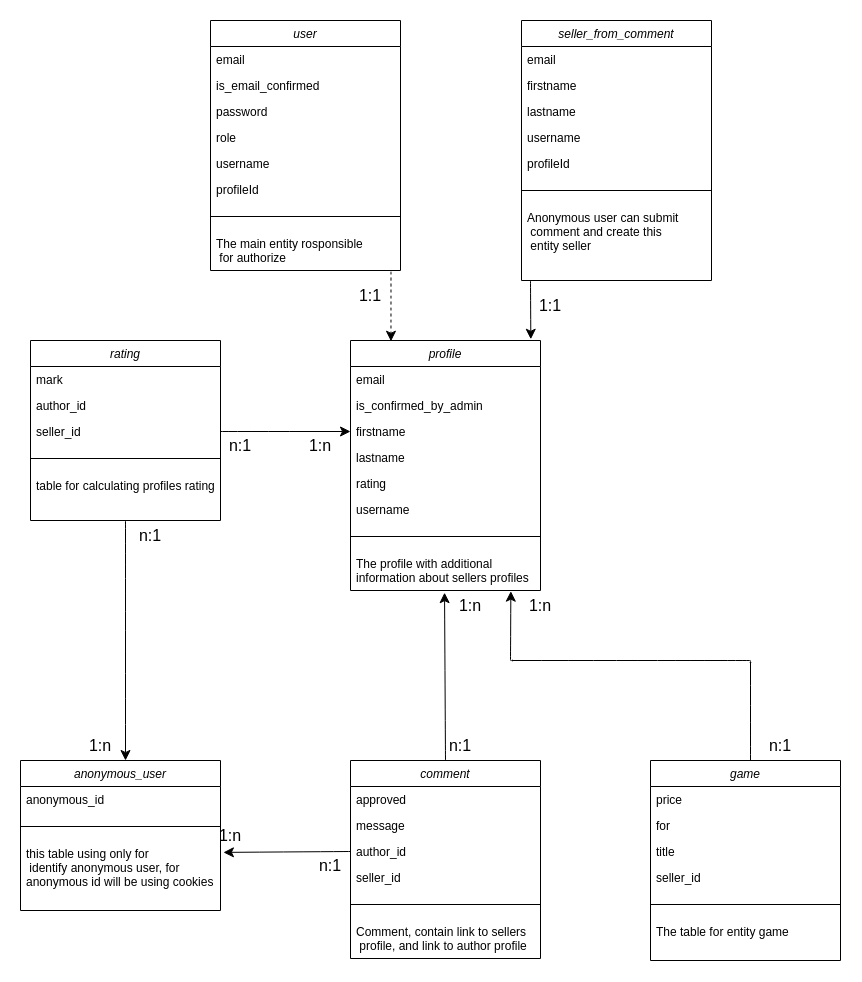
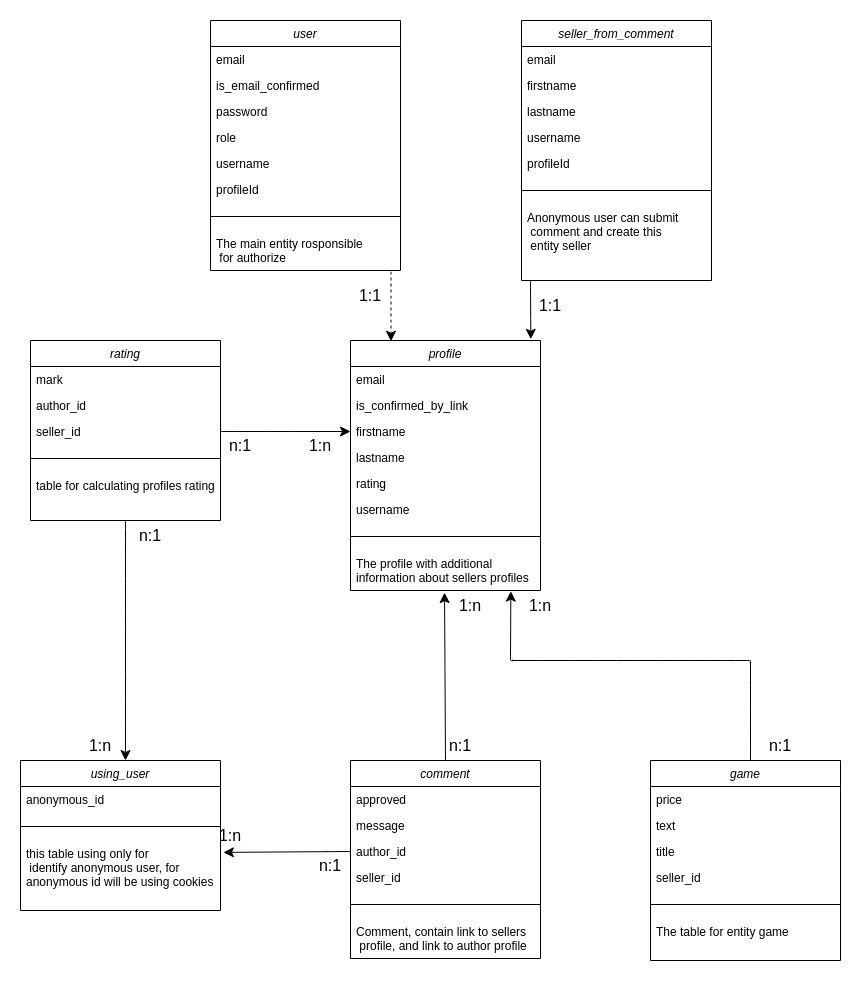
(422, 406) -> (417, 406)
(120, 774) -> (120, 774)
(666, 826) -> (669, 826)
